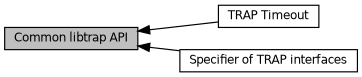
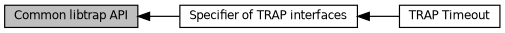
(184, 26) -> (384, 16)
